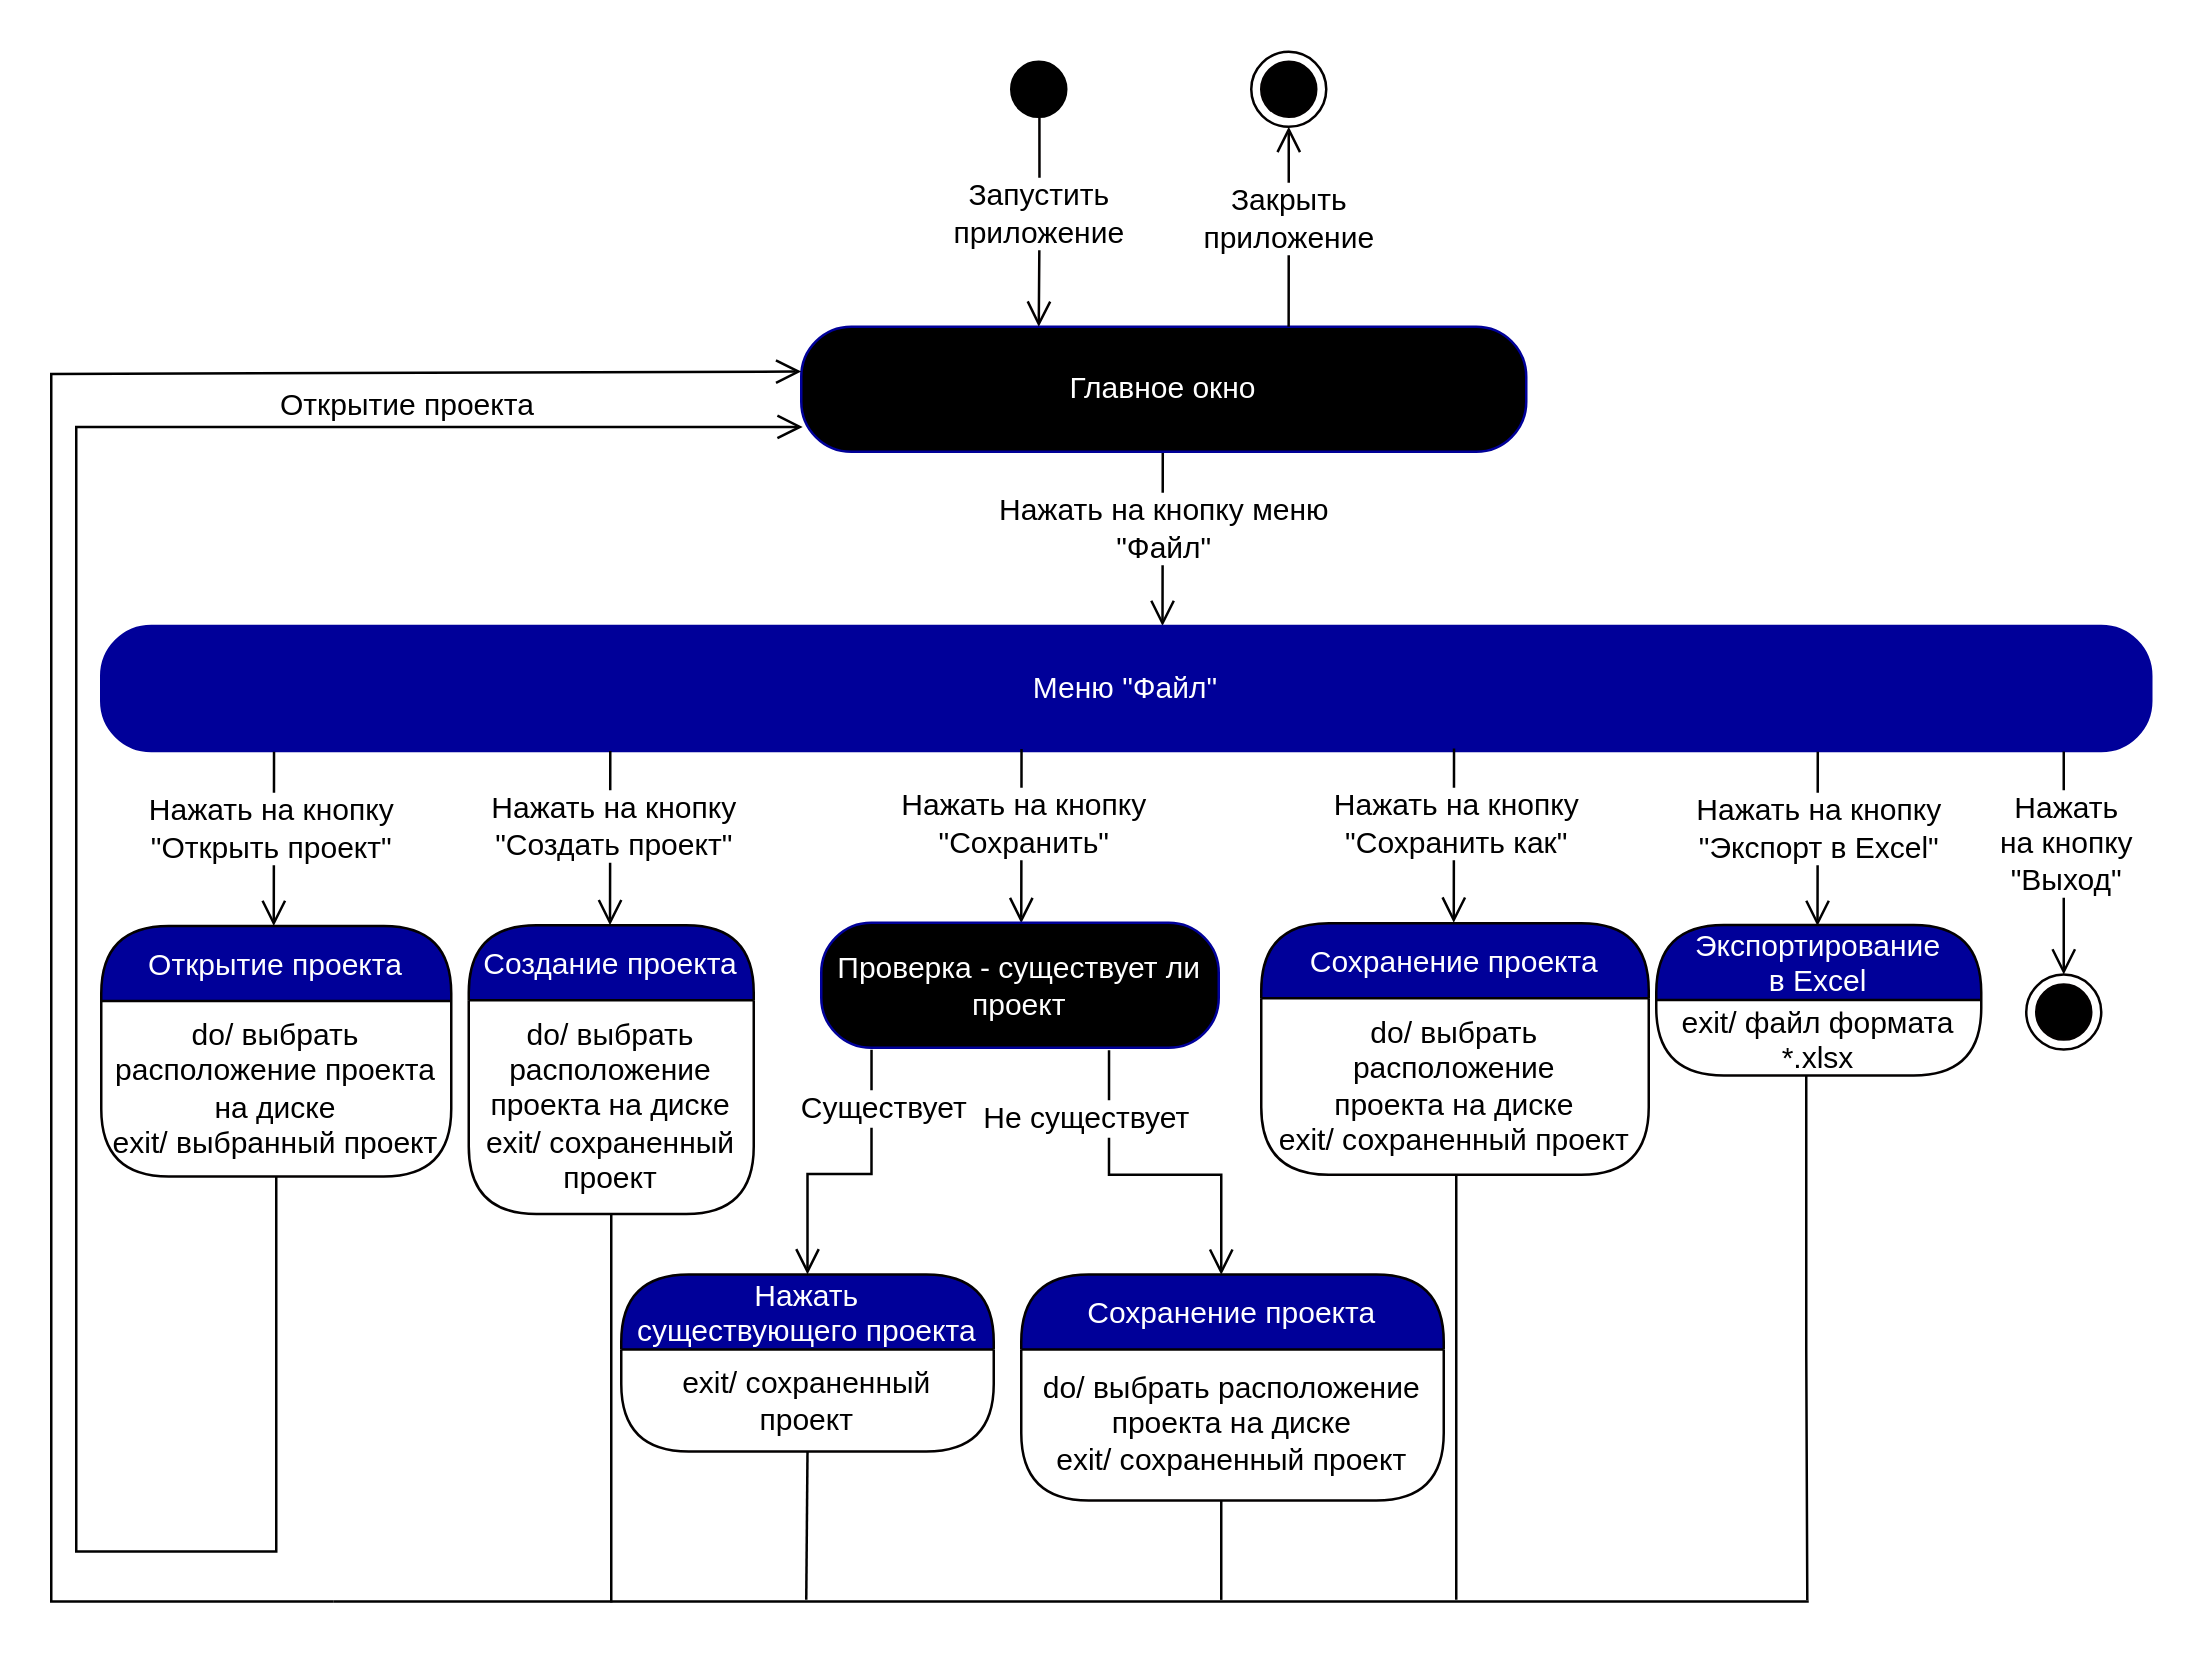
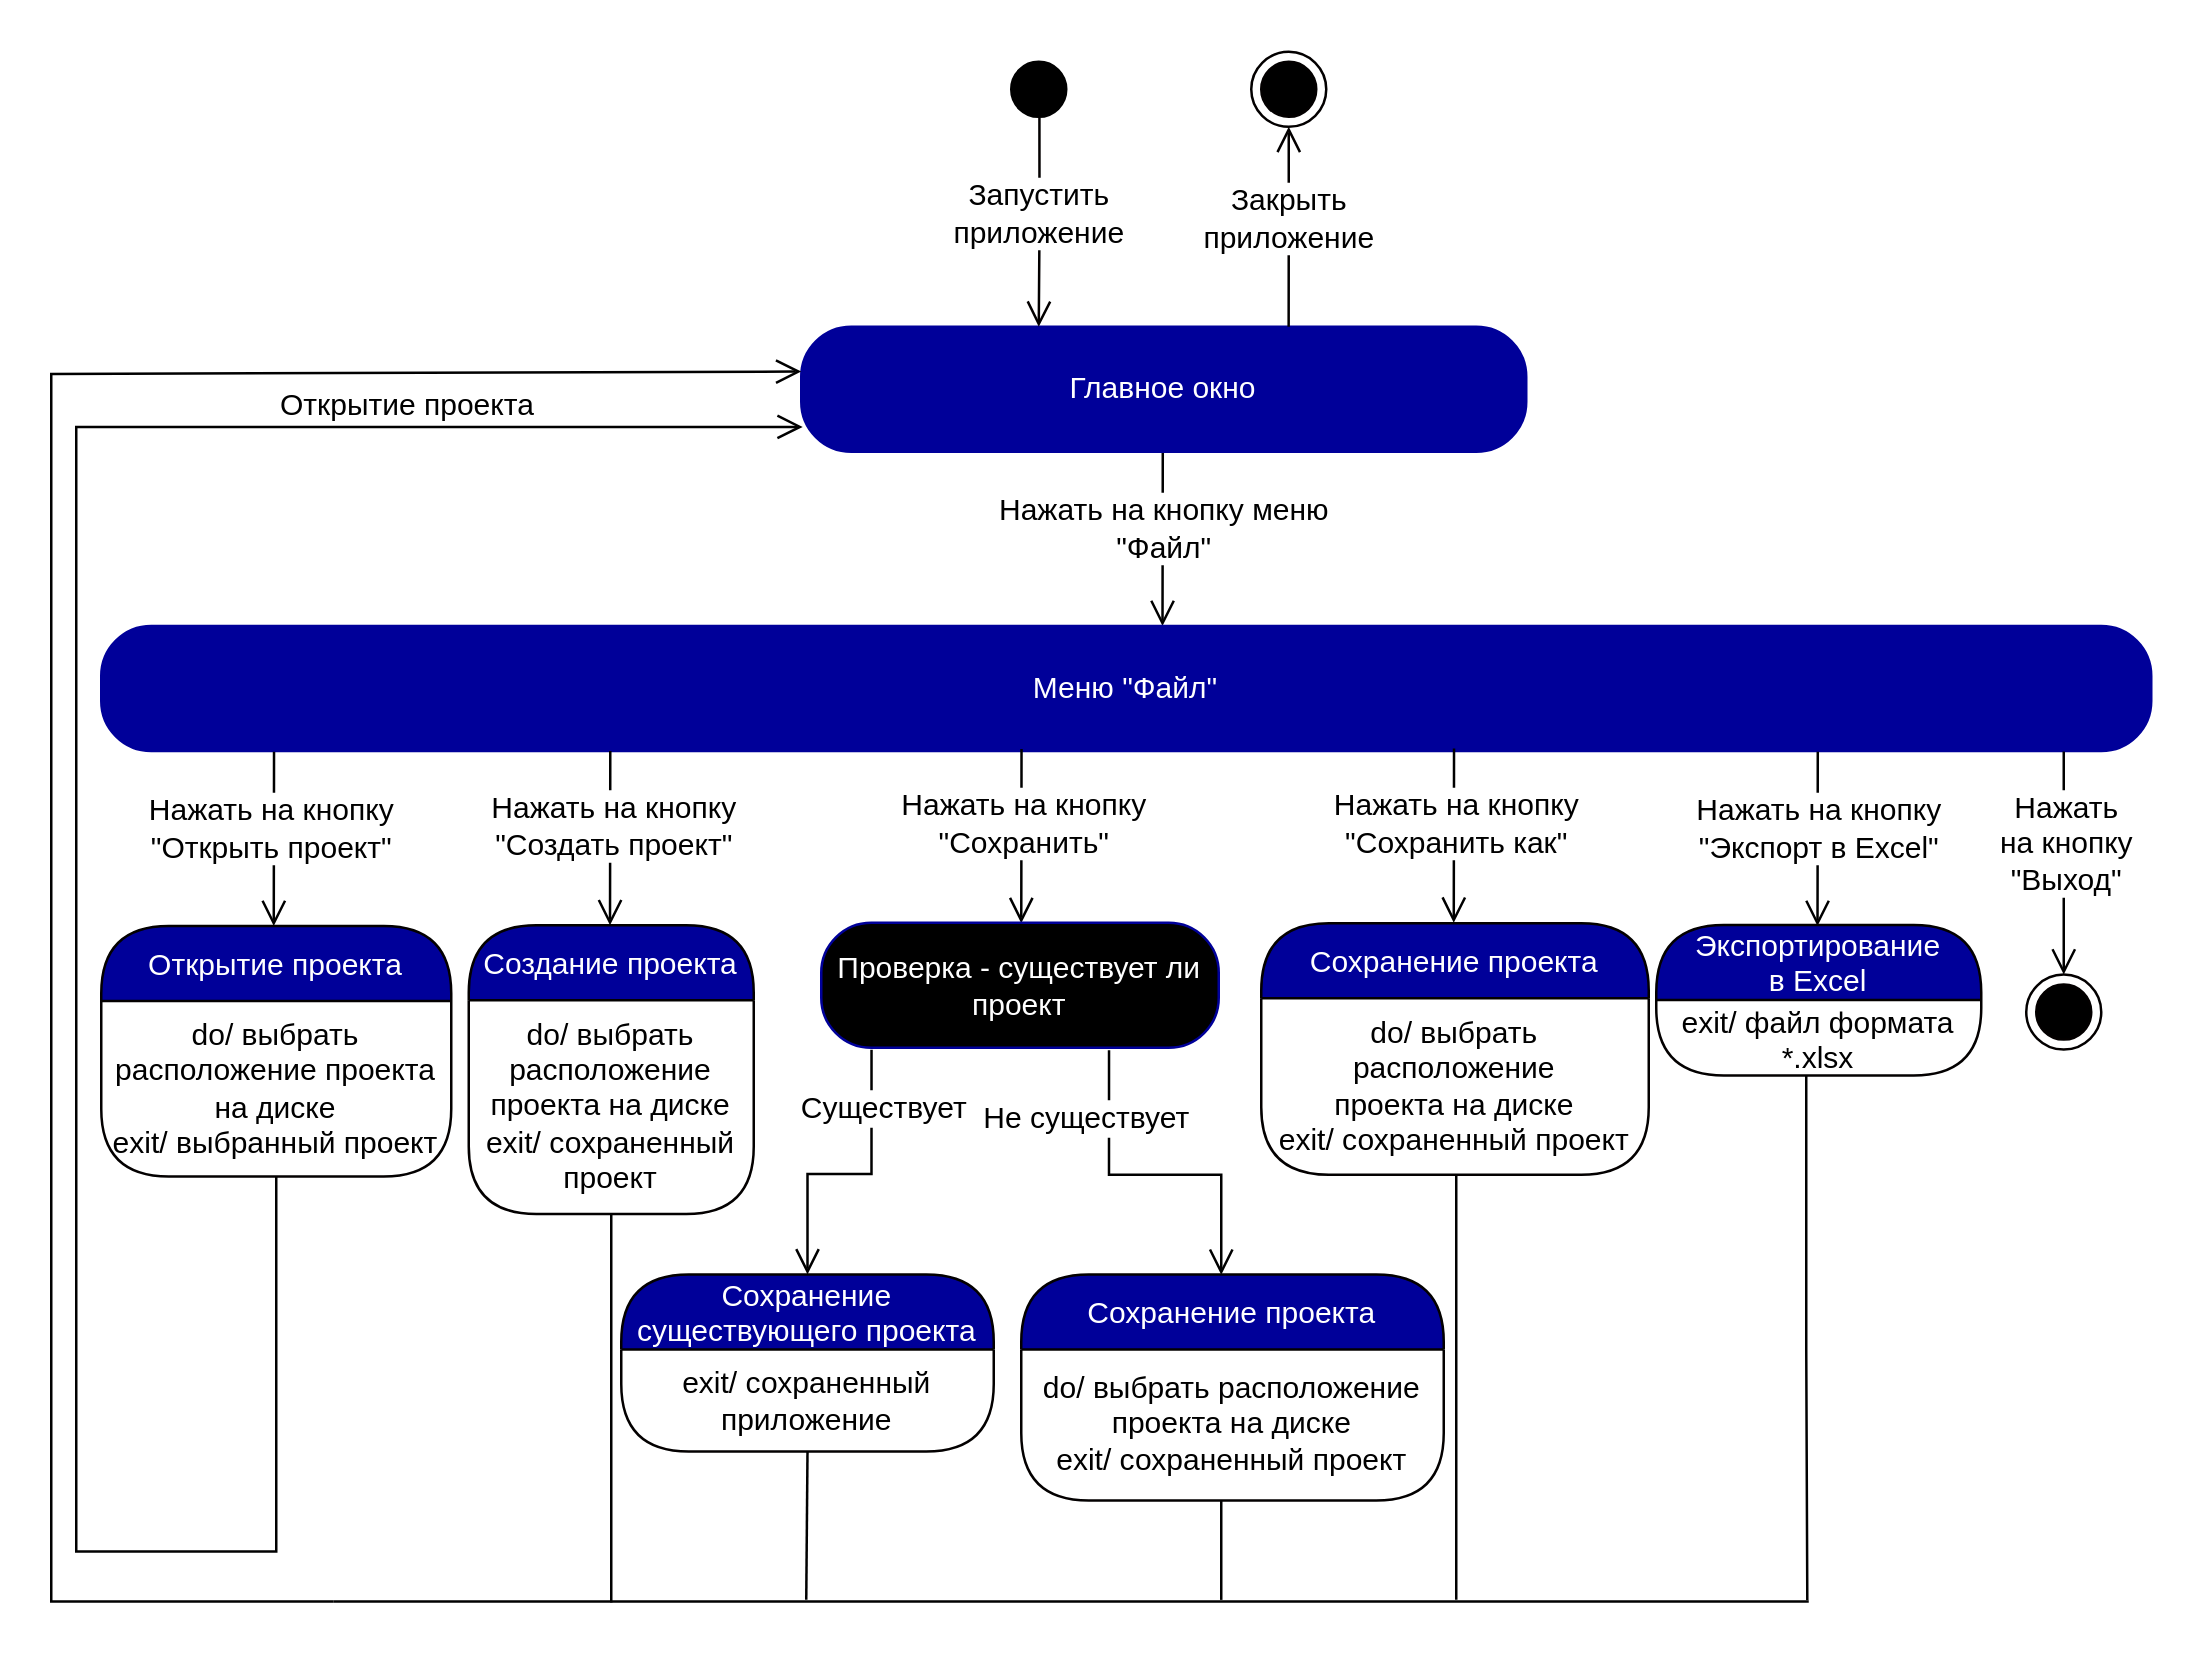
(1164, 389) -> (1164, 389)
(806, 1295) -> (806, 1295)
(808, 1401) -> (808, 1401)
